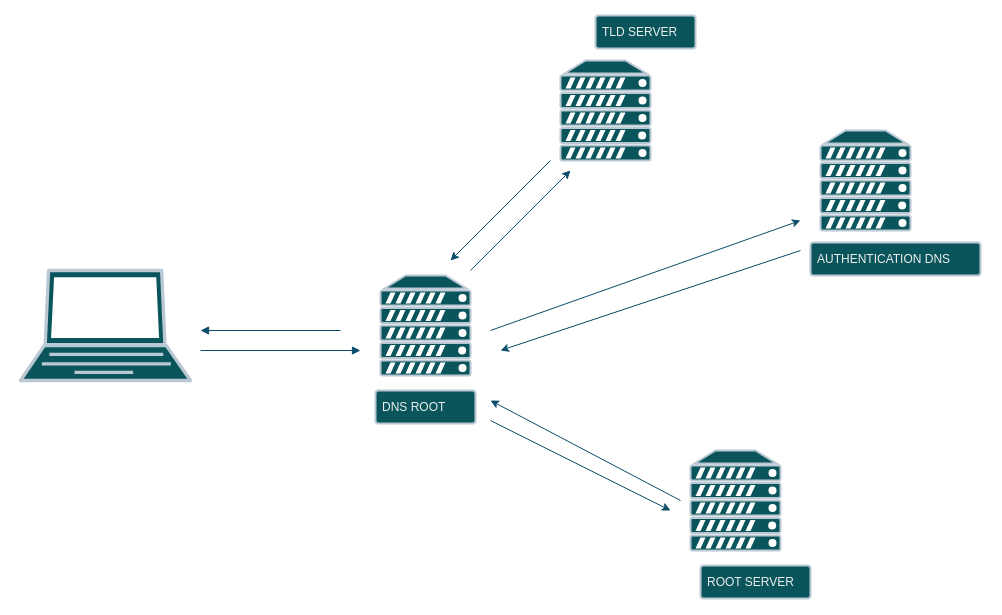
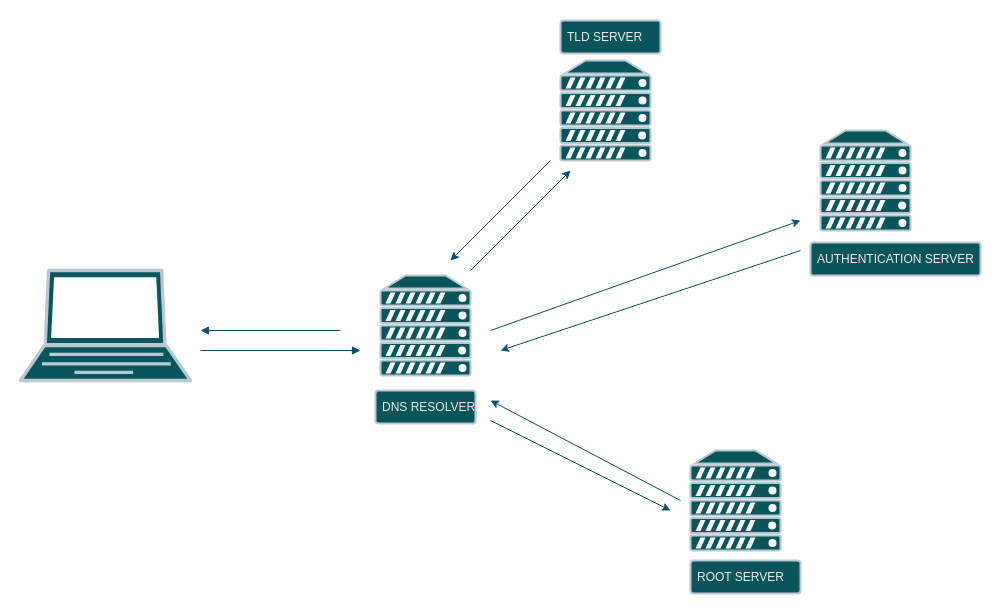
(646, 32) -> (611, 37)
(876, 260) -> (887, 260)
(408, 408) -> (421, 408)
(756, 582) -> (746, 577)
